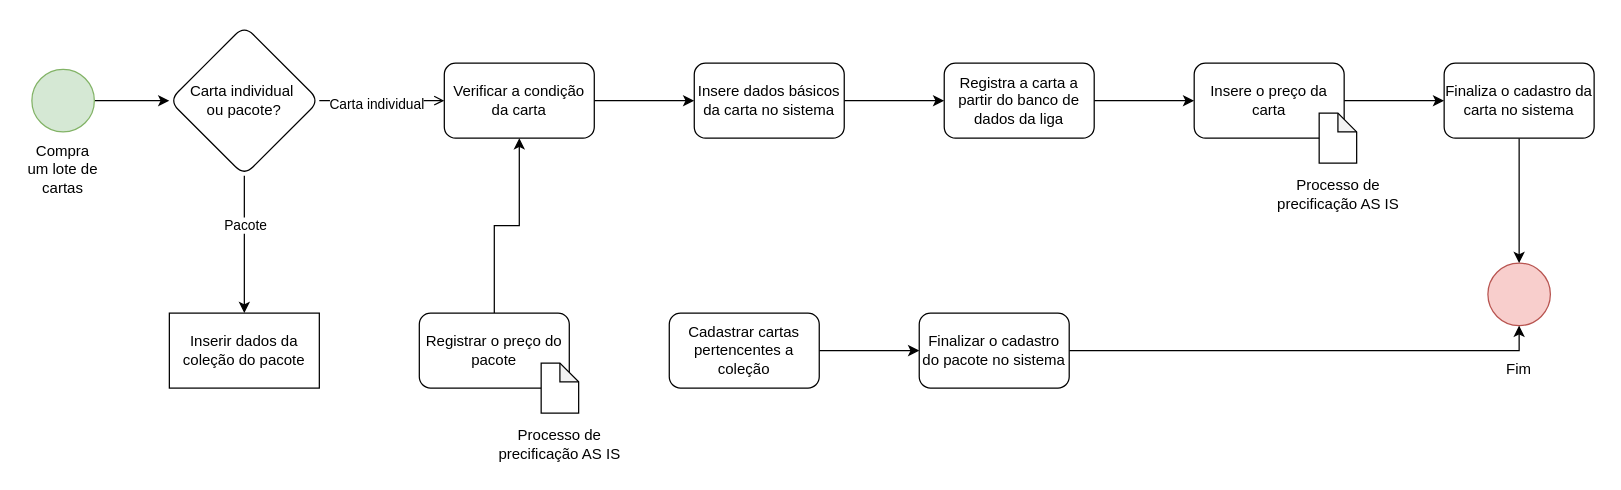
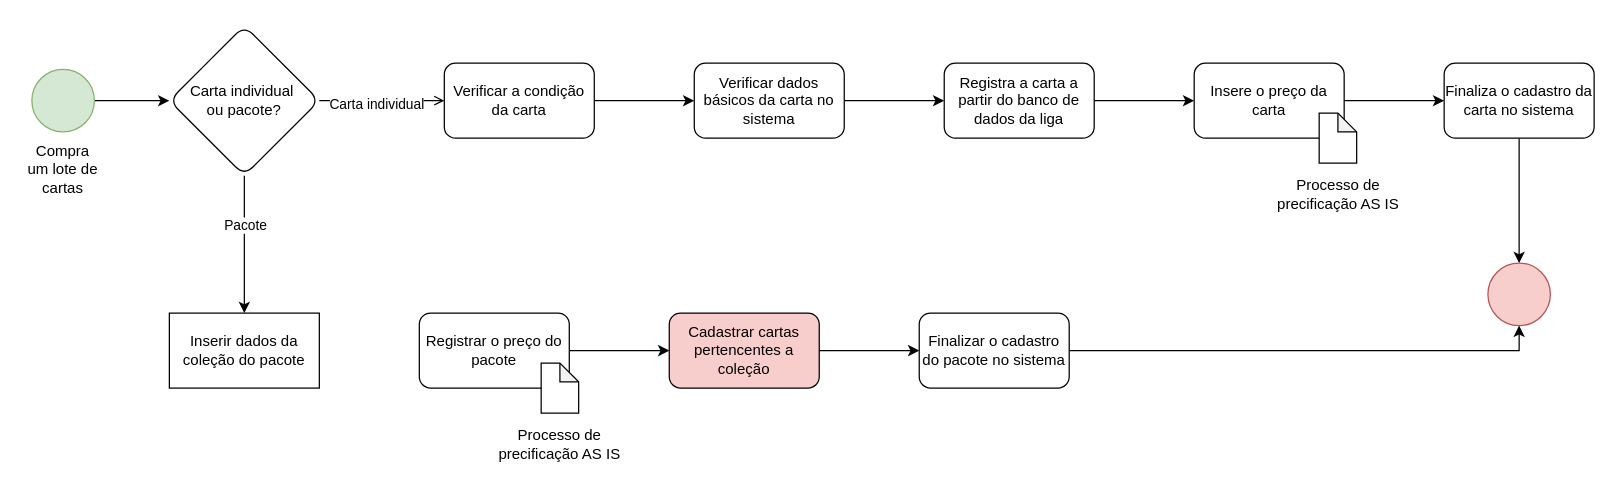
(769, 101) -> (769, 101)
(502, 226) -> (615, 351)
(744, 351) -> (744, 351)
(1519, 369) -> none
